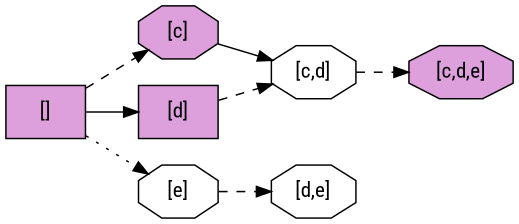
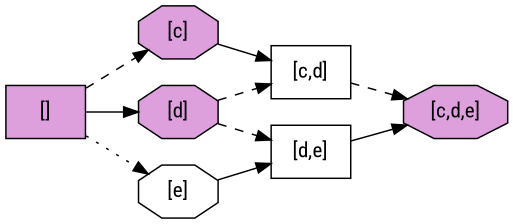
(314, 72) -> (311, 72)
(178, 112) -> (178, 112)
none -> (237, 130)
none -> (372, 135)
(237, 192) -> (237, 174)
(314, 192) -> (311, 152)
